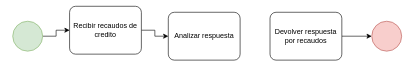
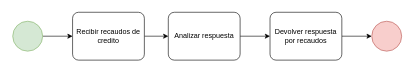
(105, 30) -> (108, 36)
none -> (264, 36)
